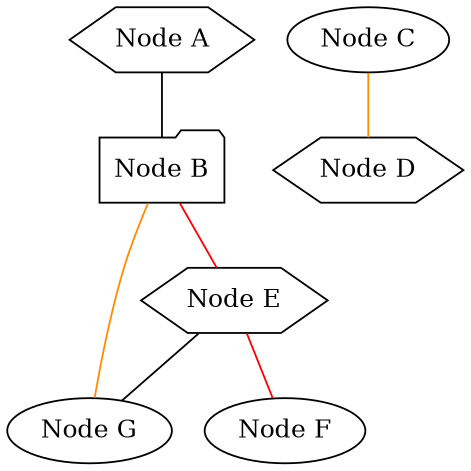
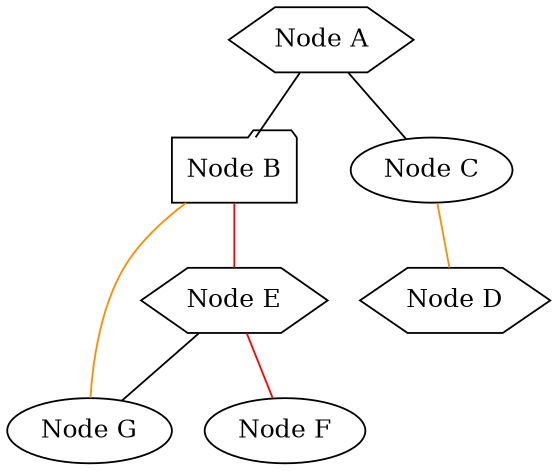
none -> (377, 106)
